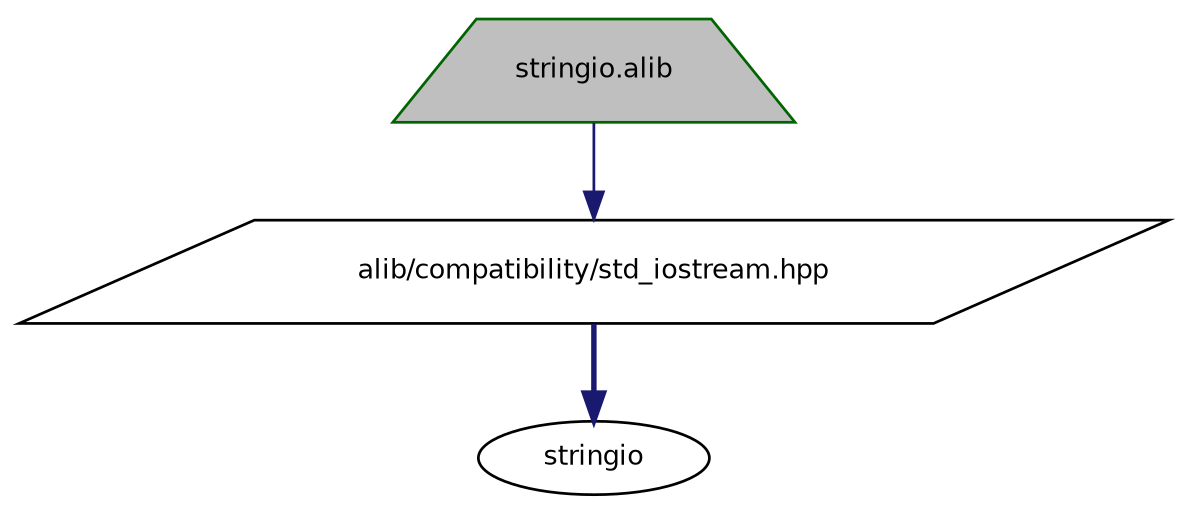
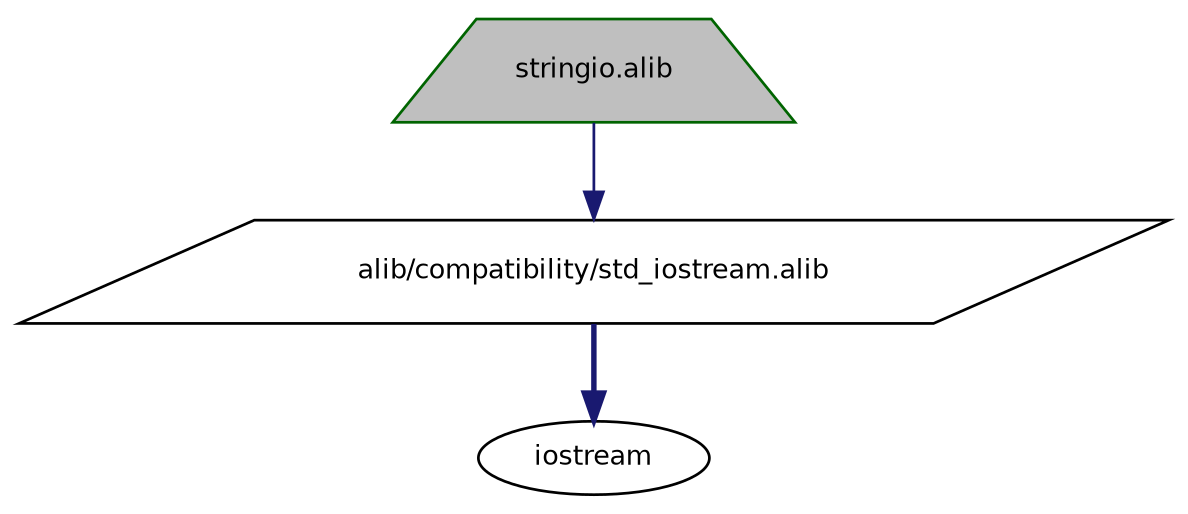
(594, 272) -> (594, 272)
(594, 458) -> (594, 458)
